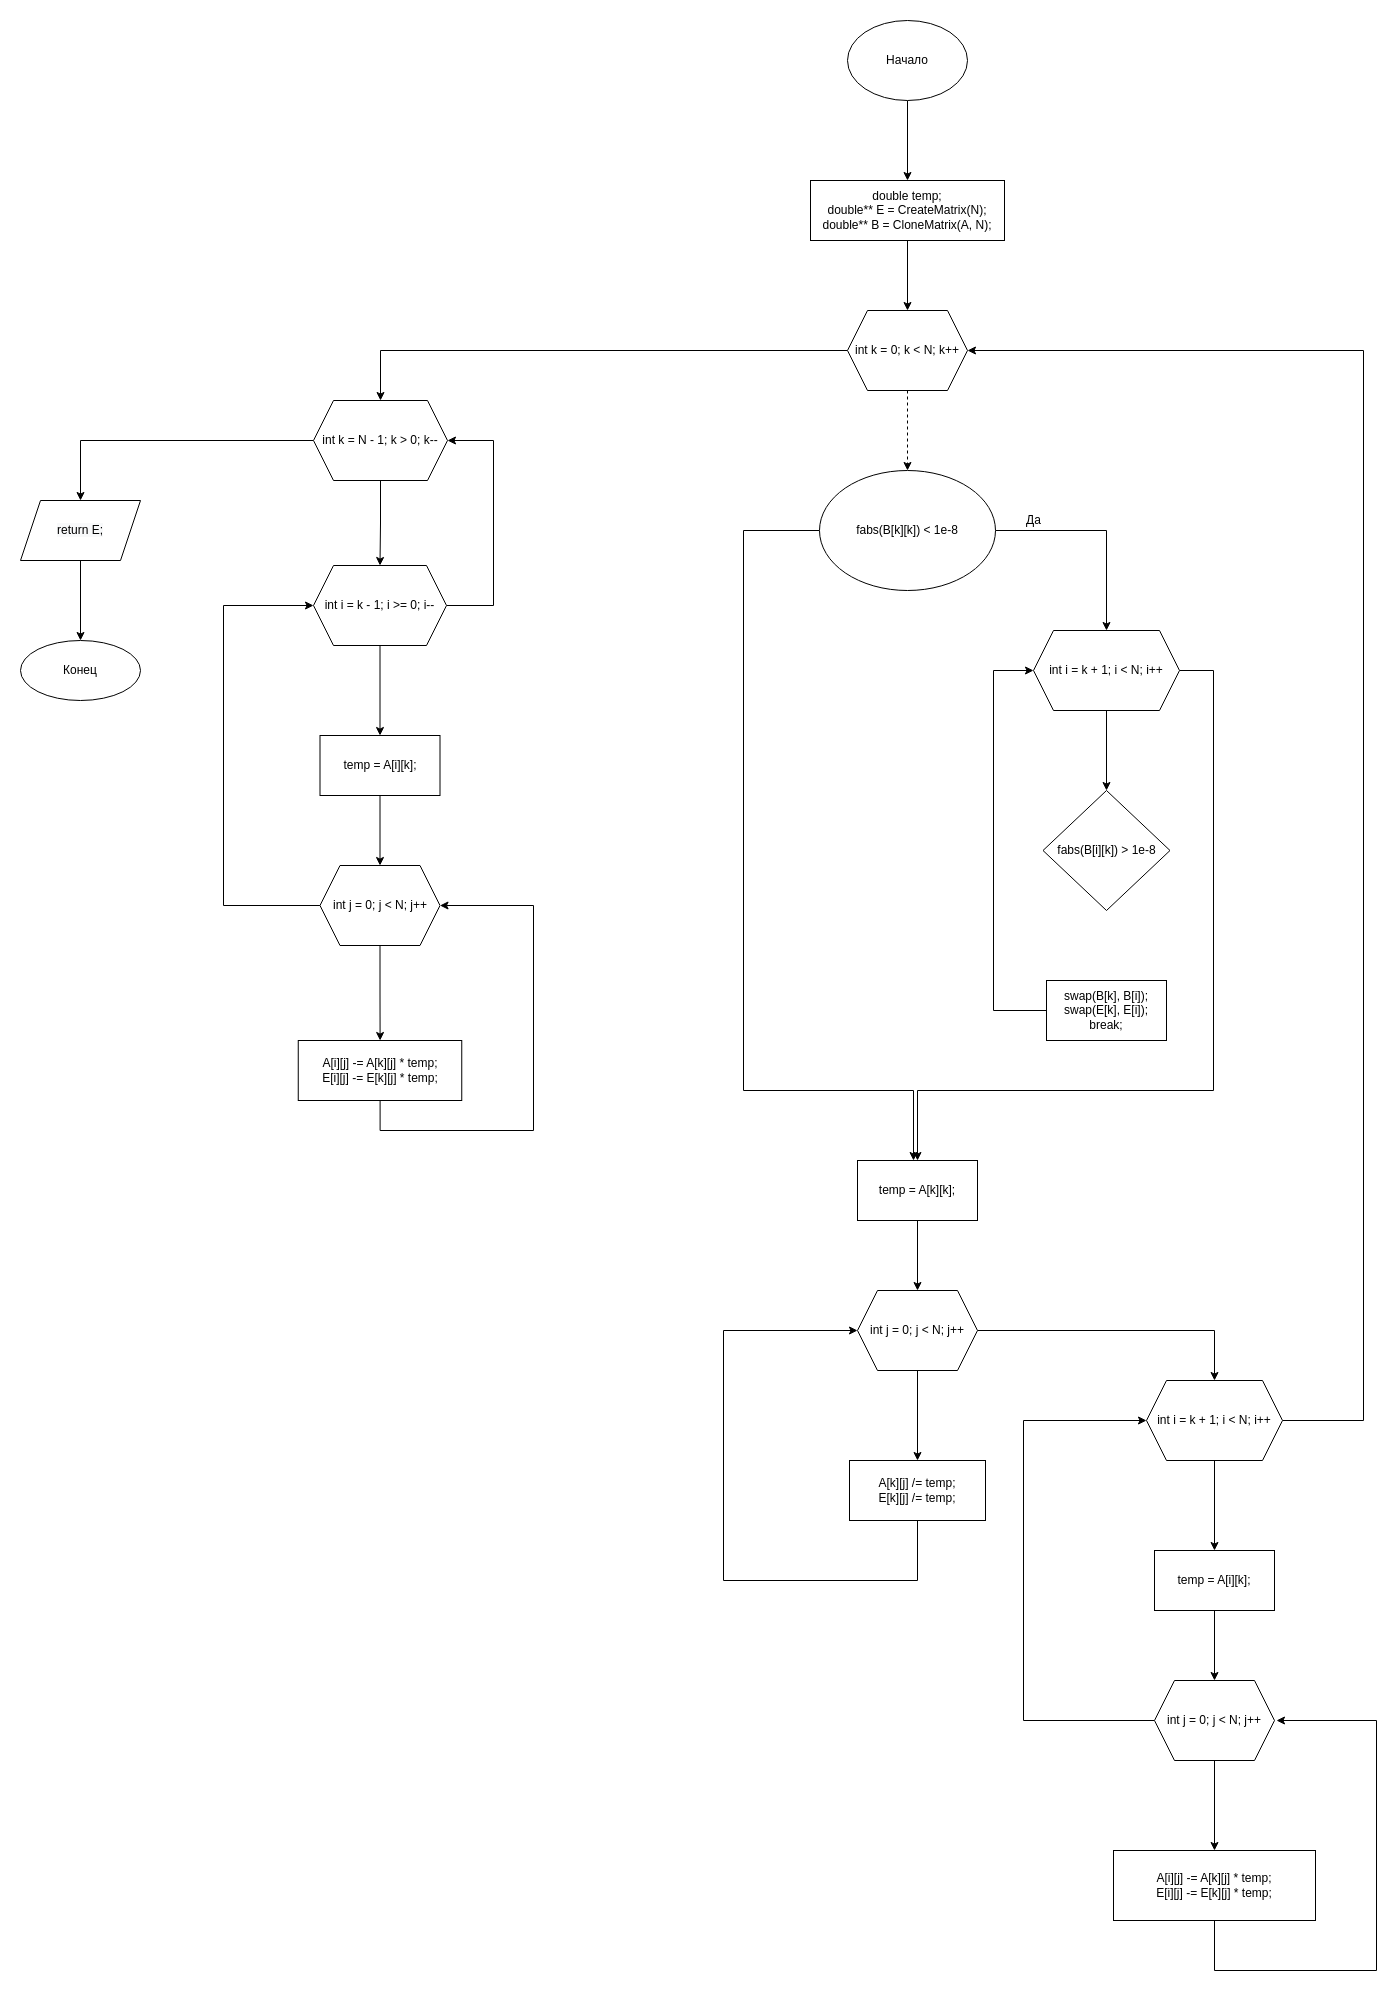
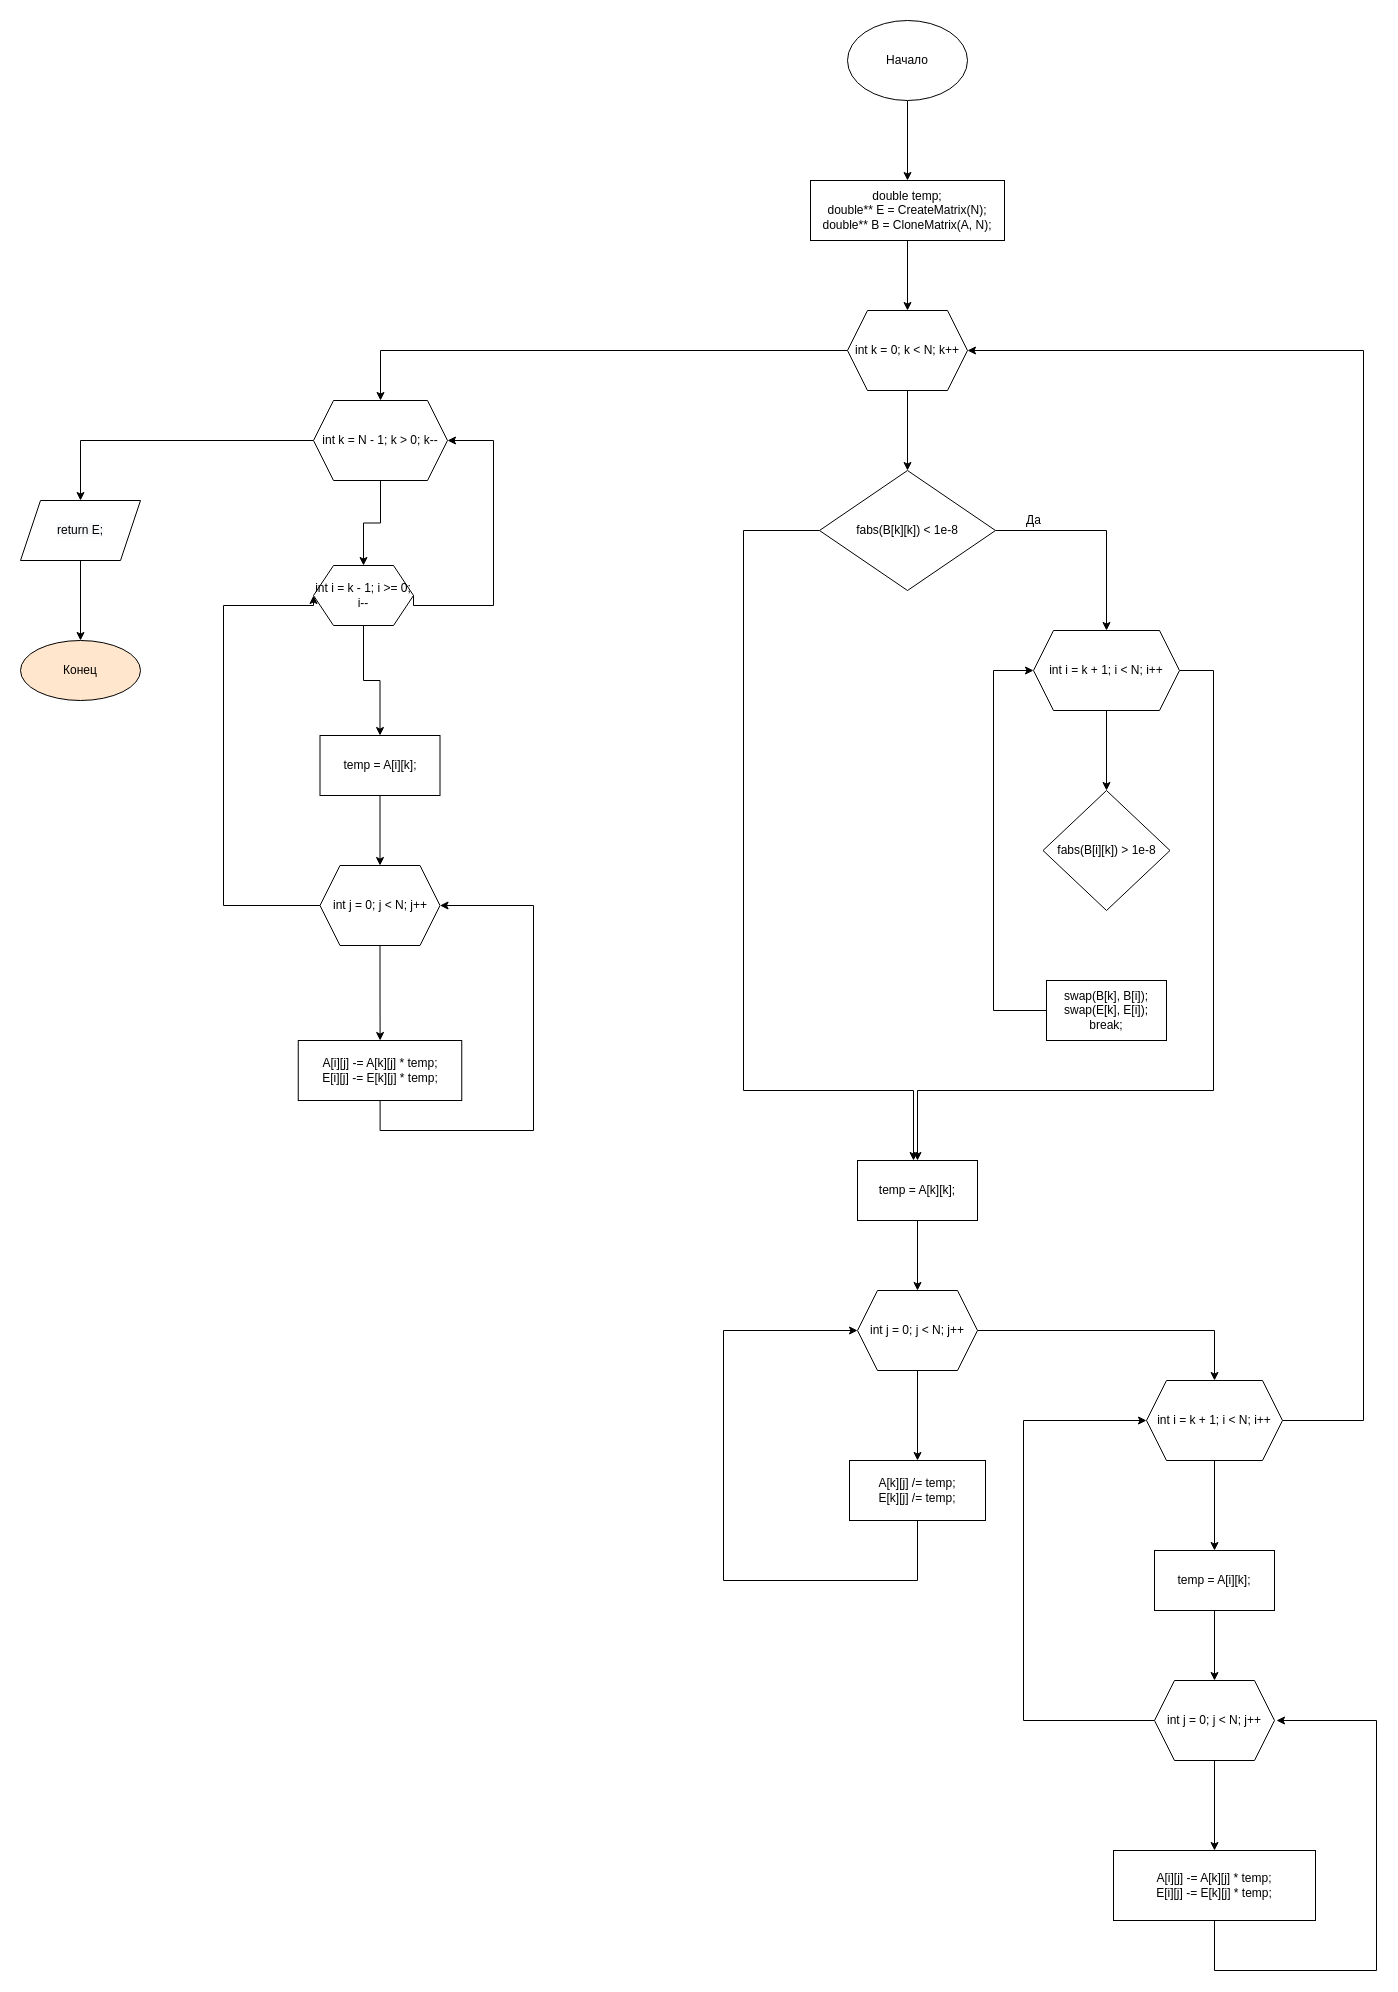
(908, 428) -> (908, 428)
(908, 531) -> (908, 531)
(380, 606) -> (364, 596)
(81, 671) -> (81, 671)
